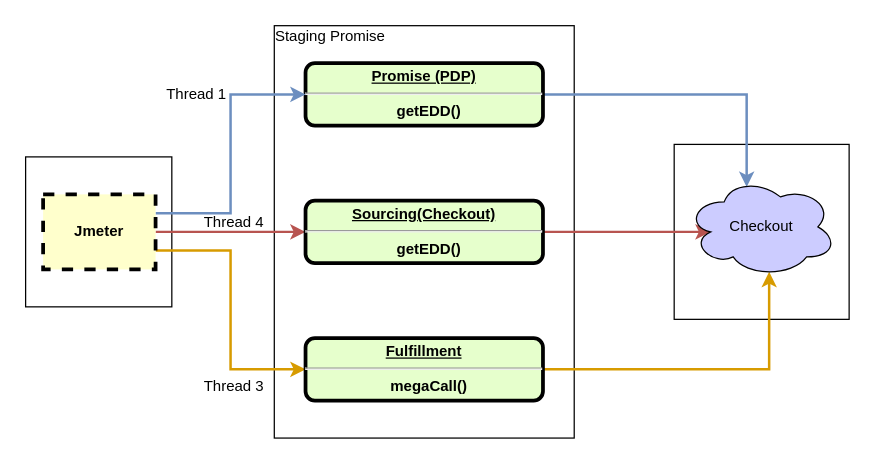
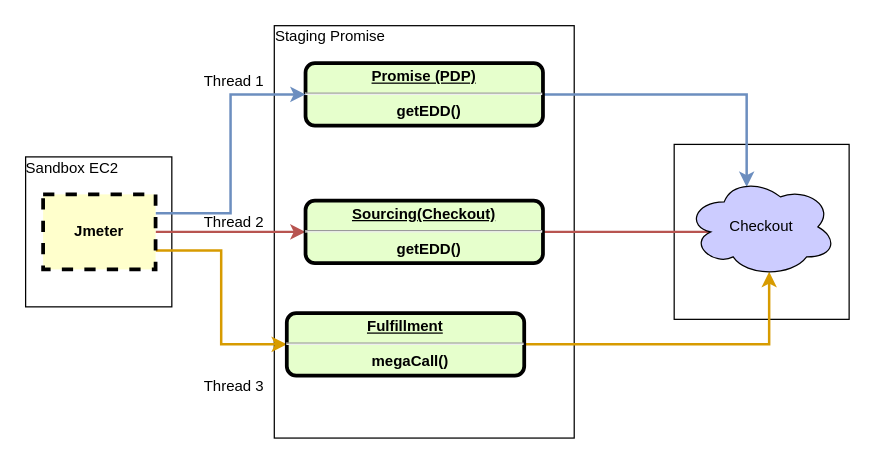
(197, 96) -> (234, 83)
none -> (73, 169)
(234, 223) -> (234, 223)
(698, 232) -> (702, 232)
(424, 369) -> (406, 344)
